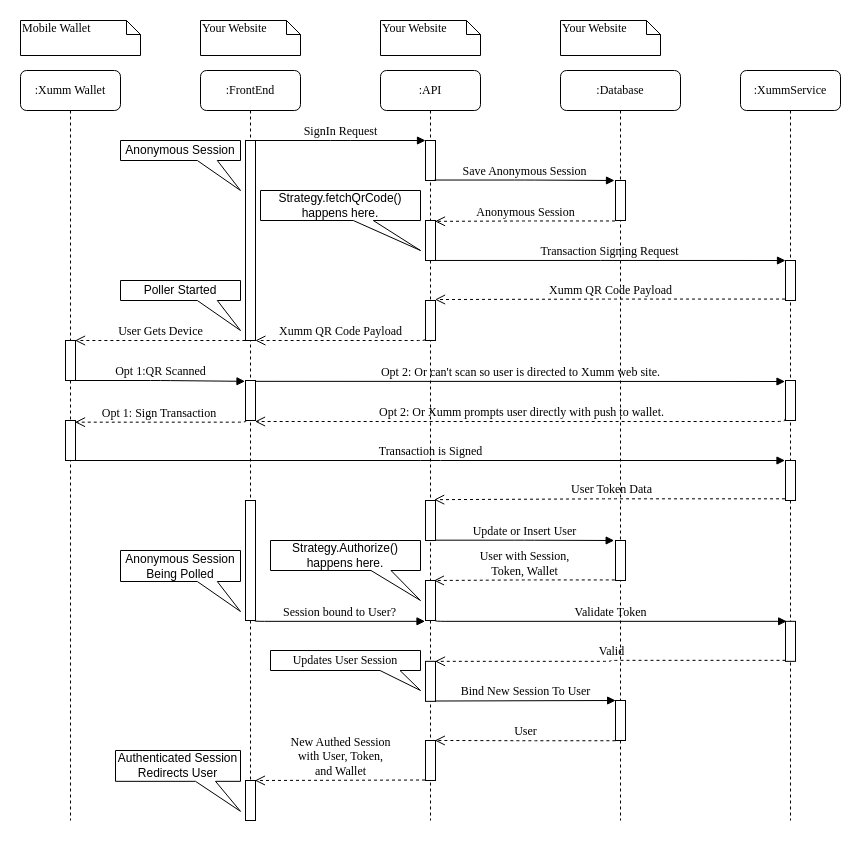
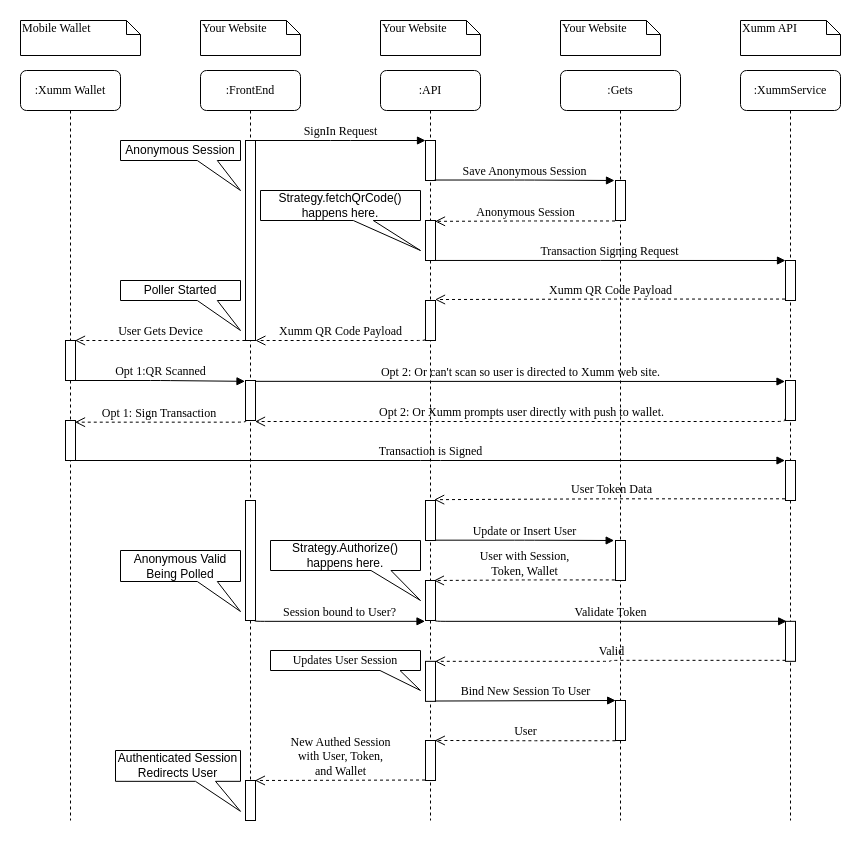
none -> (791, 38)
(621, 91) -> (621, 91)
(181, 567) -> (181, 567)
